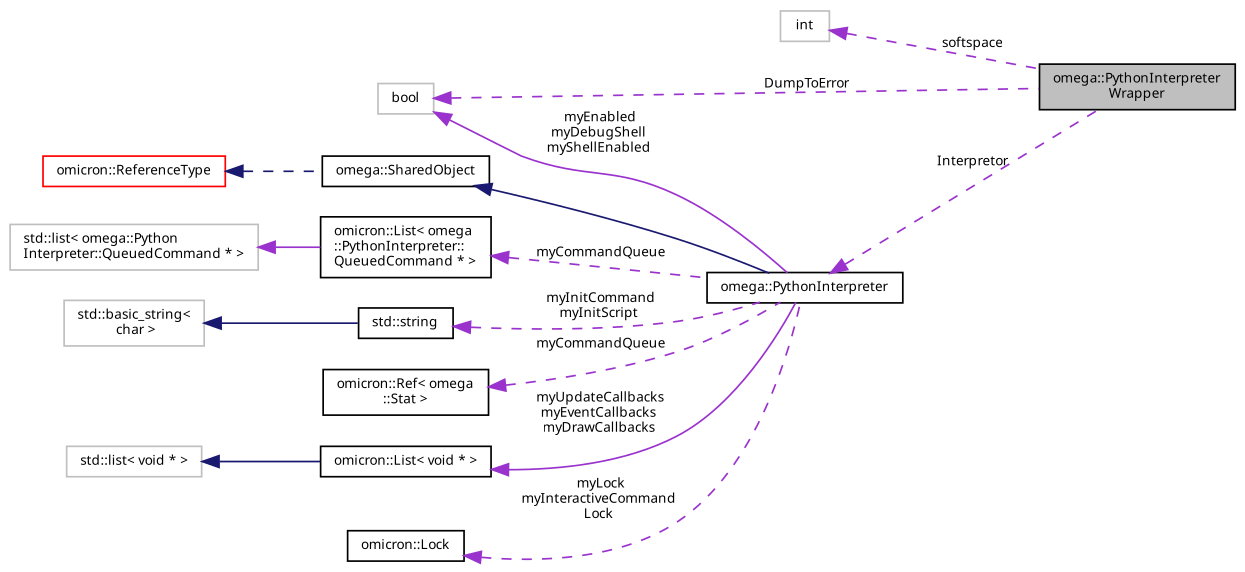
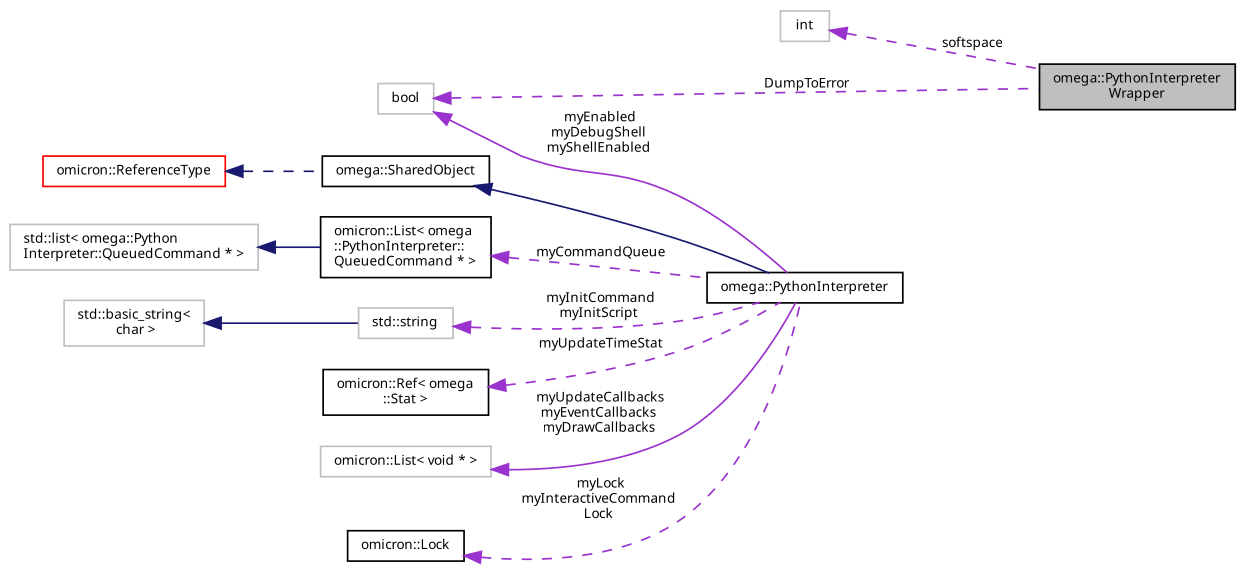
(972, 187) -> none
(298, 247) -> (298, 247)
(406, 323) -> (406, 323)
(599, 344) -> (599, 344)
(134, 462) -> none
(406, 462) -> (406, 462)
